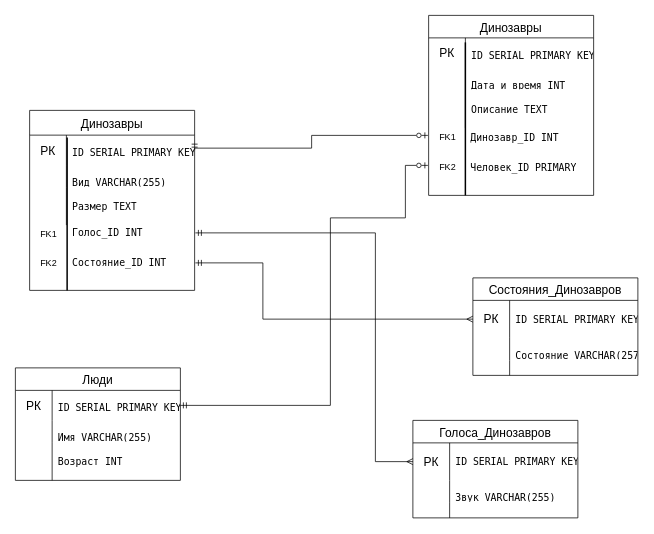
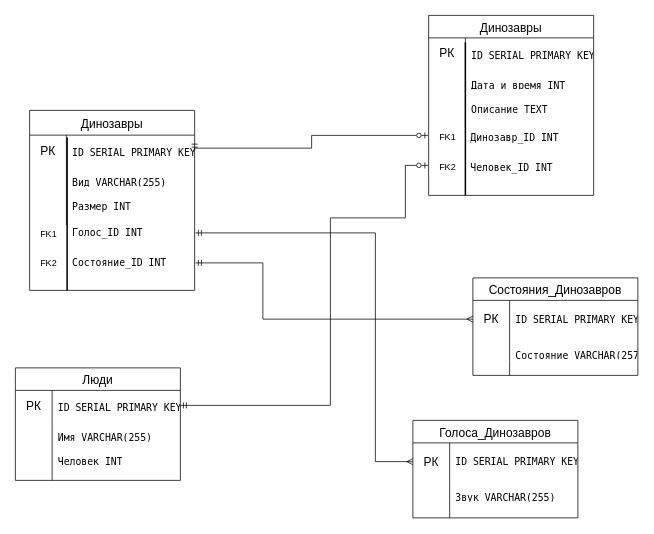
(530, 168) -> (516, 168)
(108, 207) -> (104, 207)
(94, 462) -> (94, 462)
